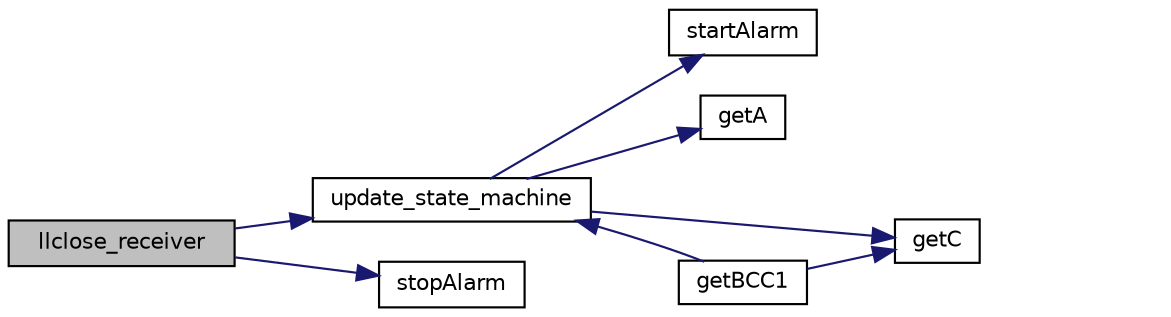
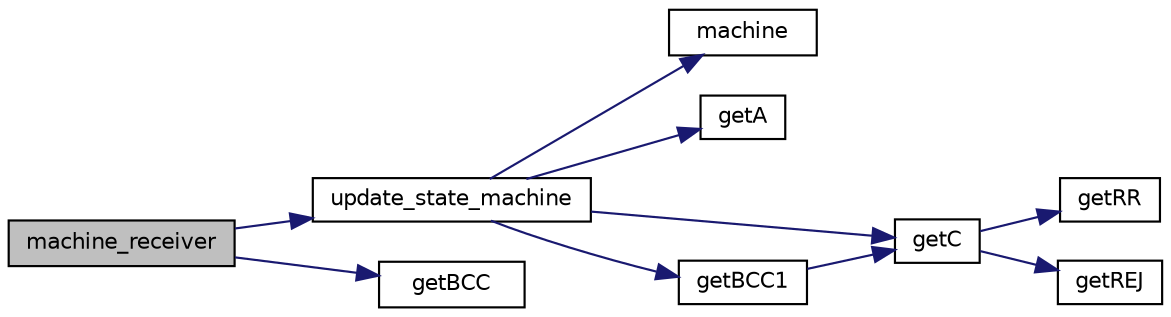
(743, 33) -> (743, 33)
none -> (1110, 200)
(122, 243) -> (122, 243)
(651, 243) -> (573, 249)
none -> (1110, 282)
(452, 285) -> (452, 285)
